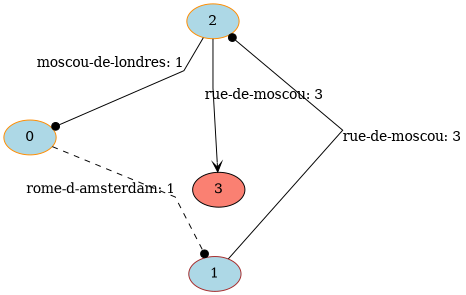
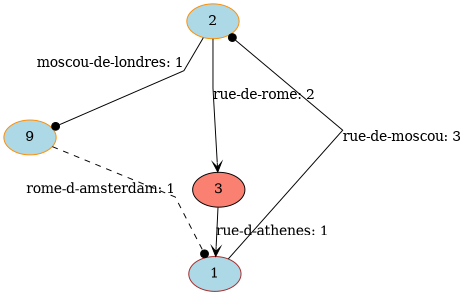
(264, 95) -> (264, 95)
(30, 137) -> (30, 137)
none -> (217, 227)
